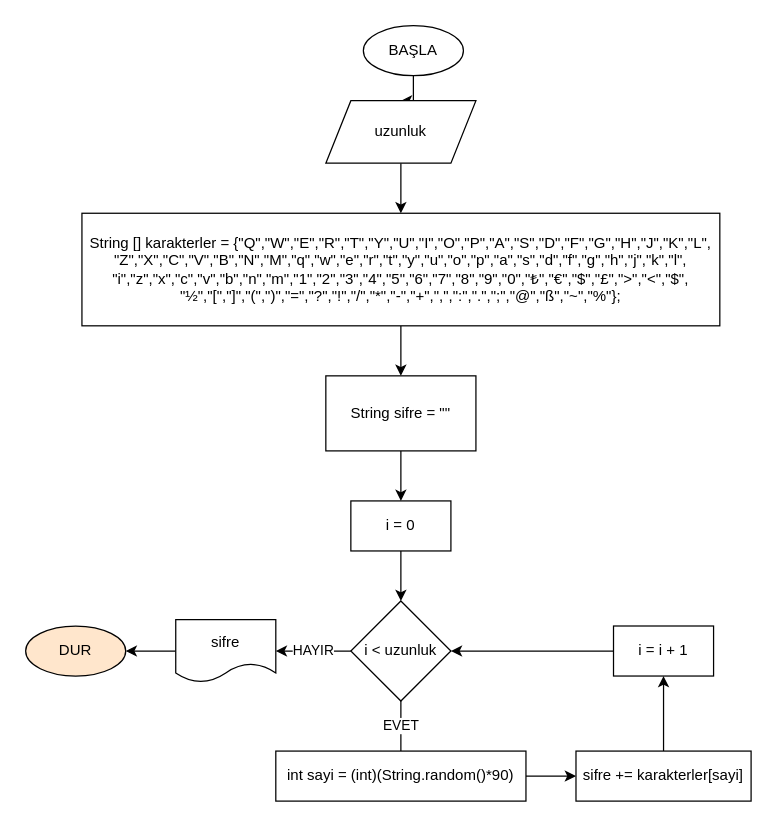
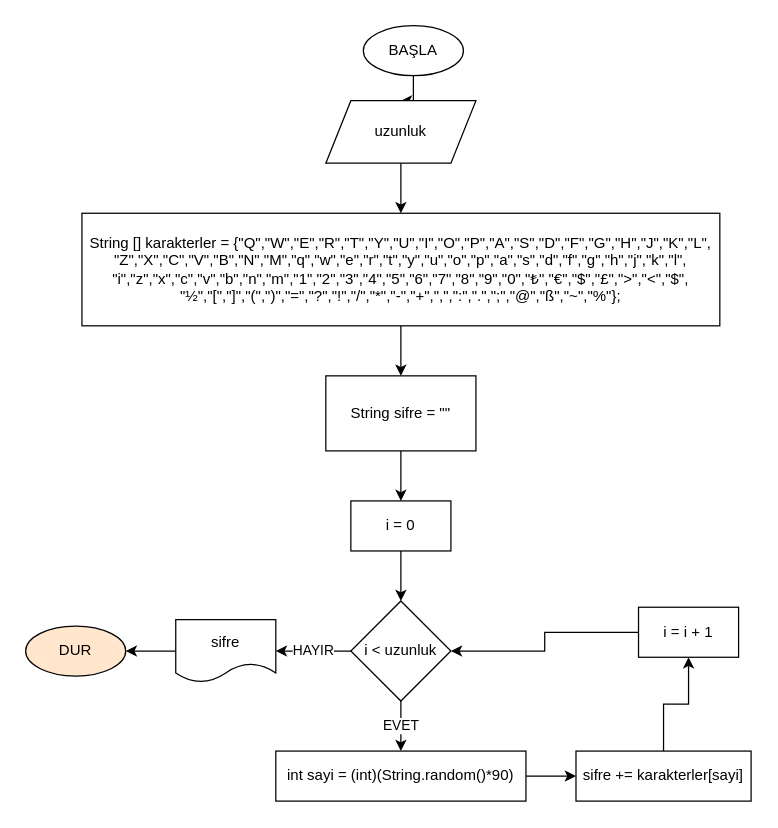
(663, 651) -> (688, 632)
(401, 744) -> (401, 741)
